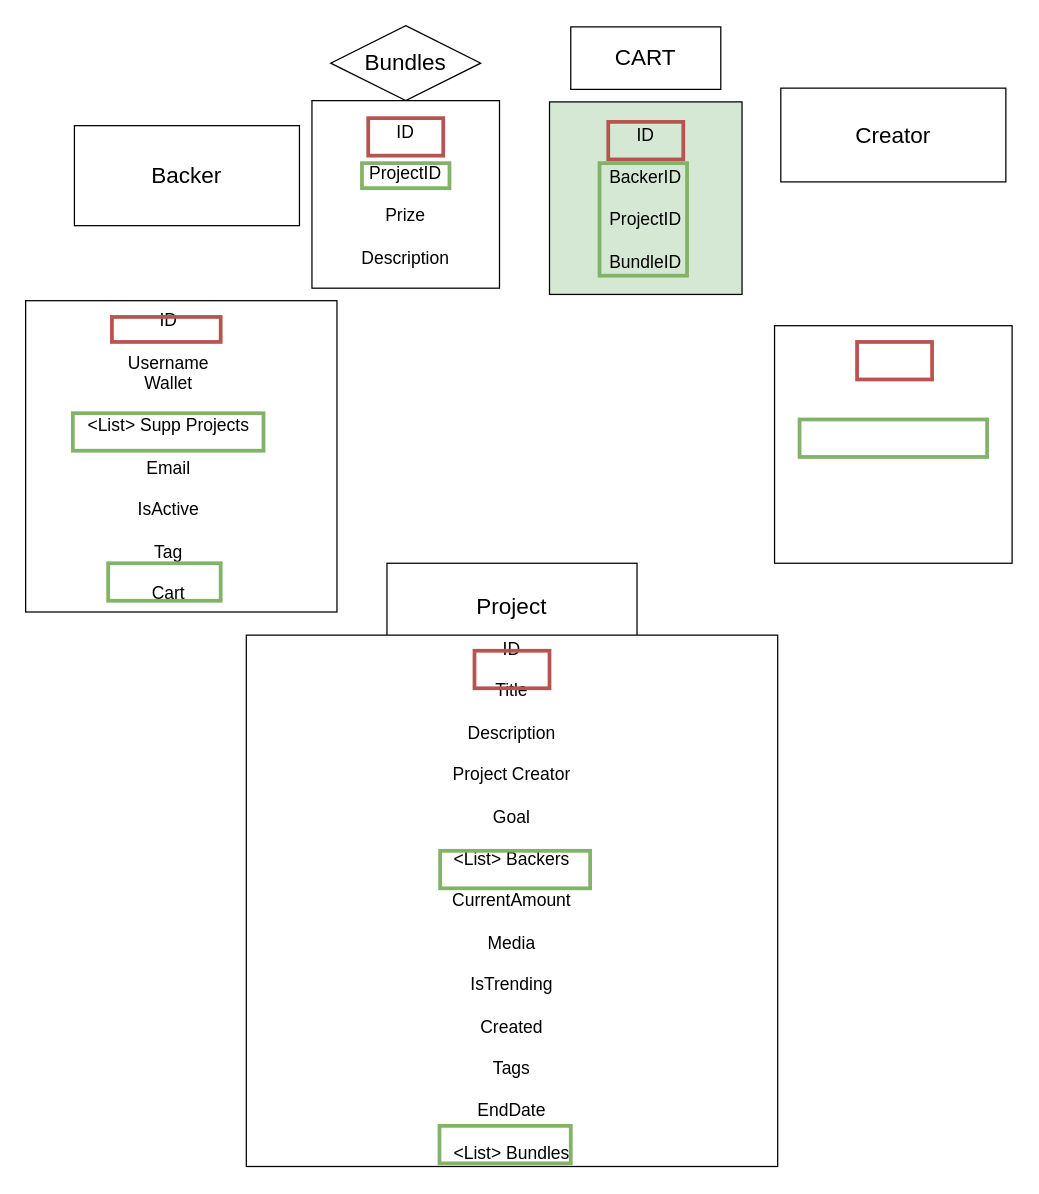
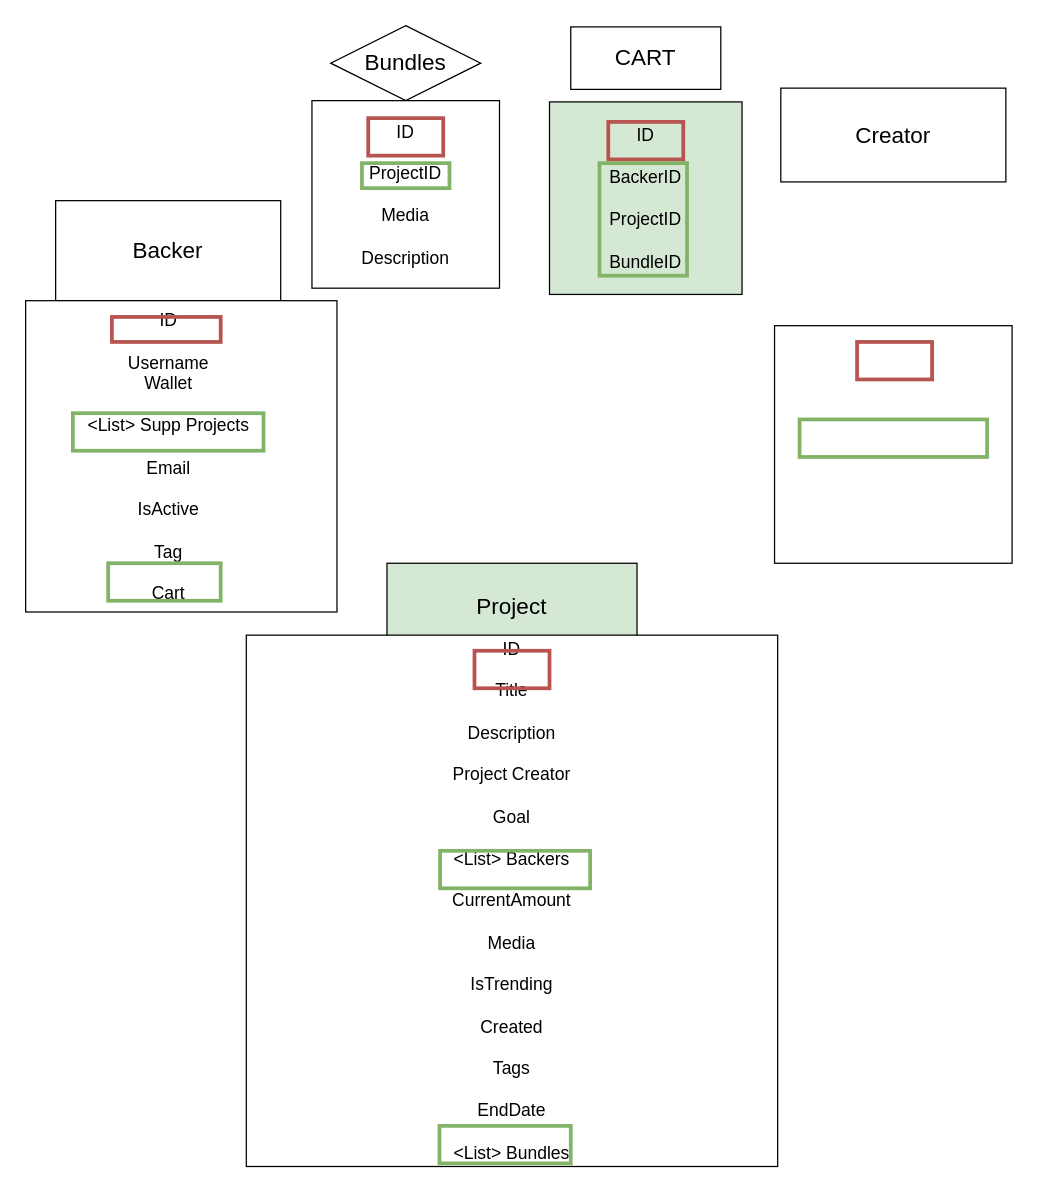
(187, 176) -> (168, 251)
(406, 194) -> (406, 194)
(512, 607) -> (512, 607)
